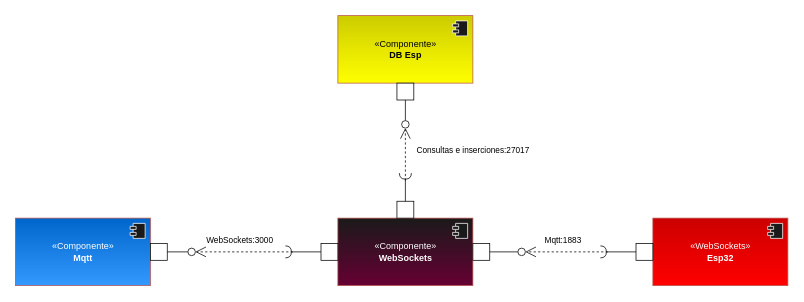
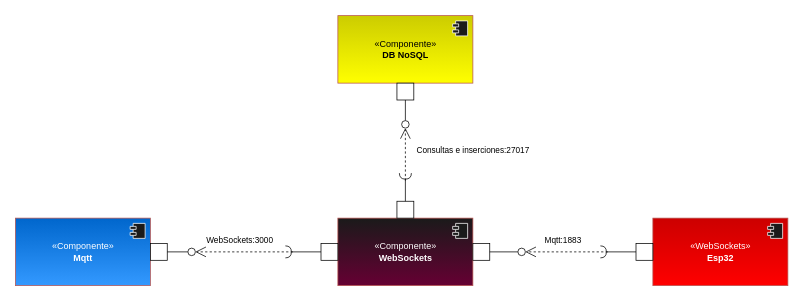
(406, 49) -> (406, 49)
